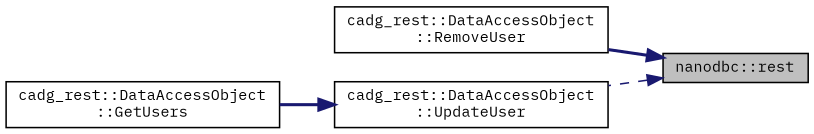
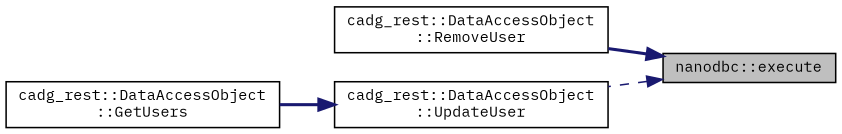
(736, 68) -> (749, 68)
